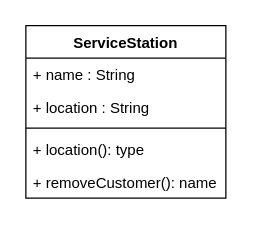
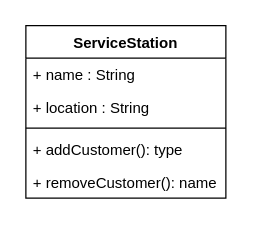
(99, 151) -> (115, 151)
